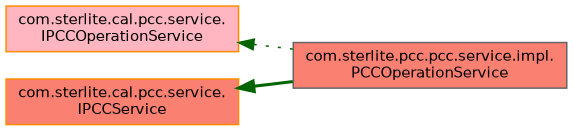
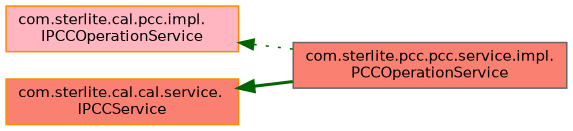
(122, 29) -> (122, 29)
(122, 102) -> (122, 102)
